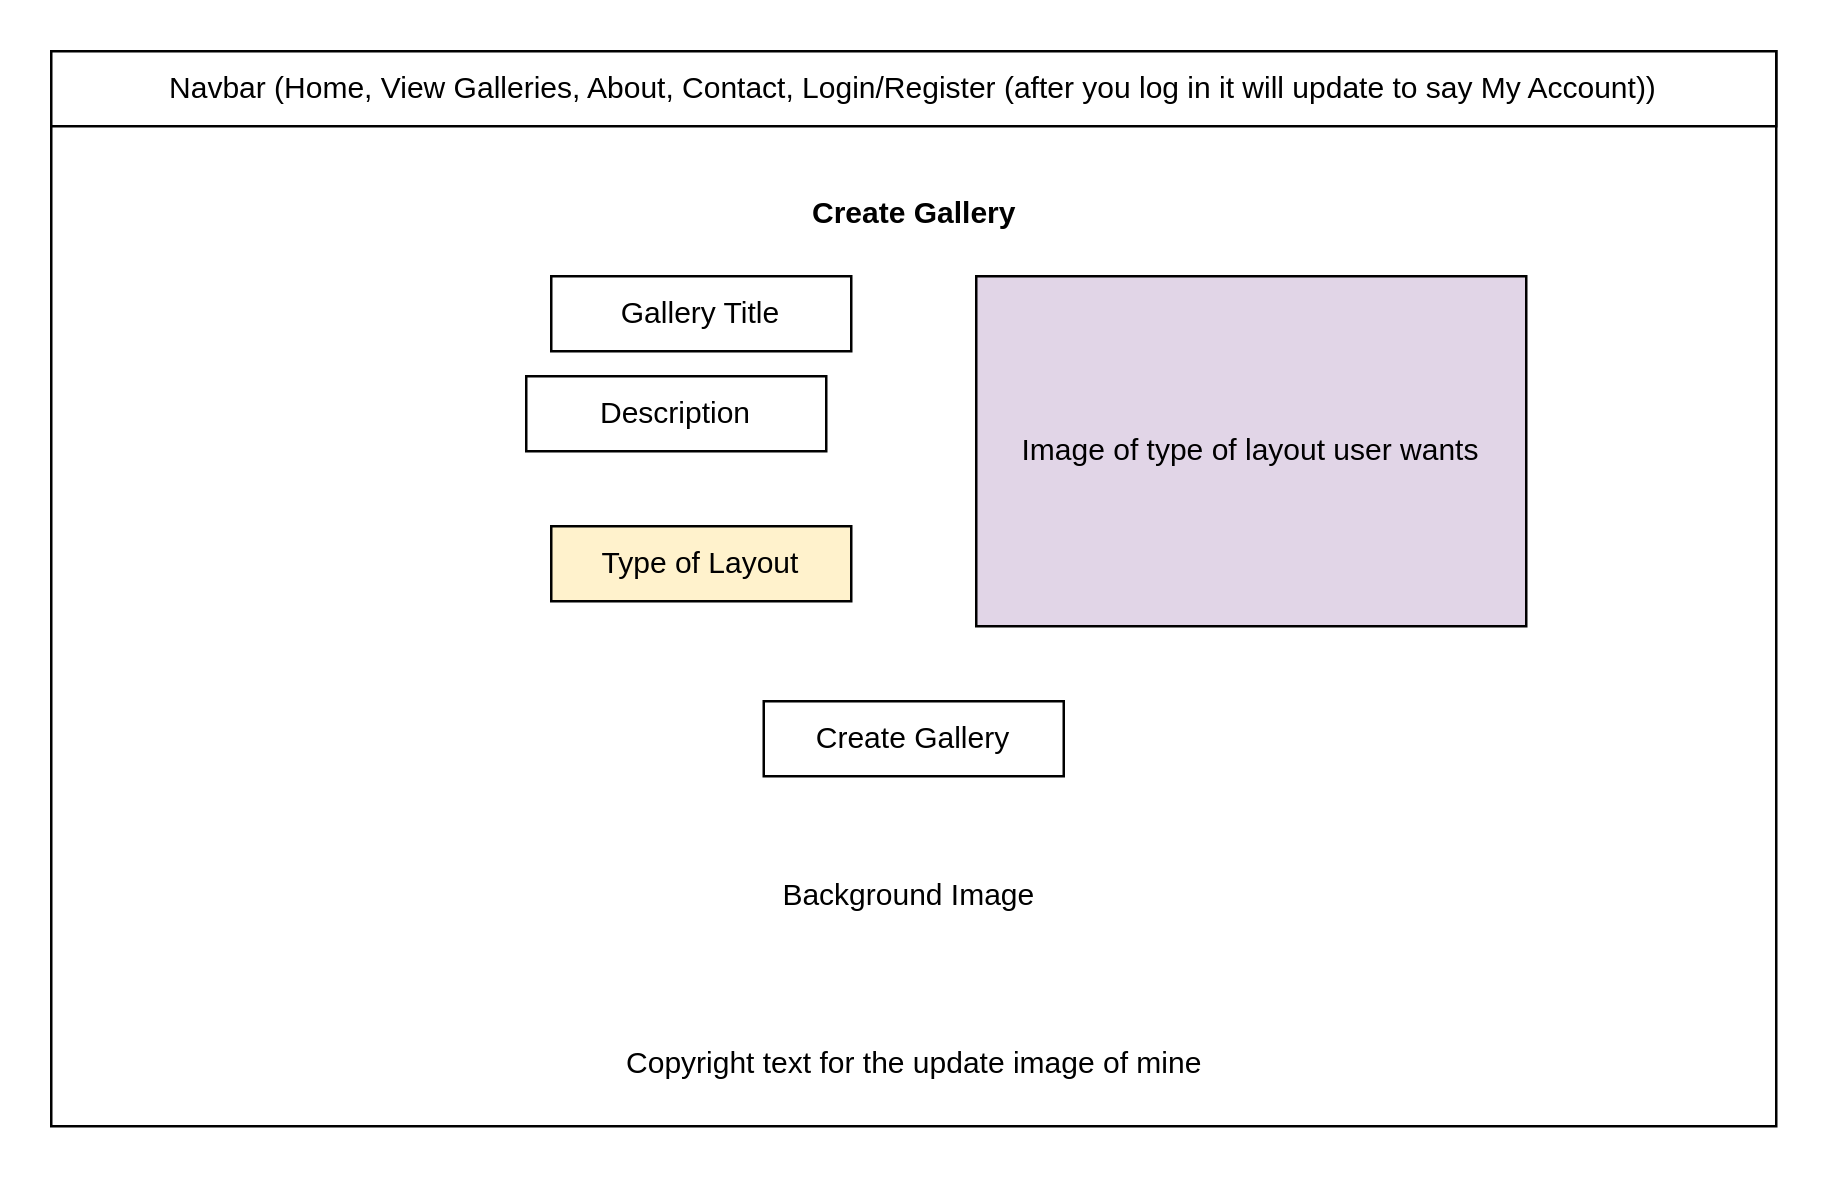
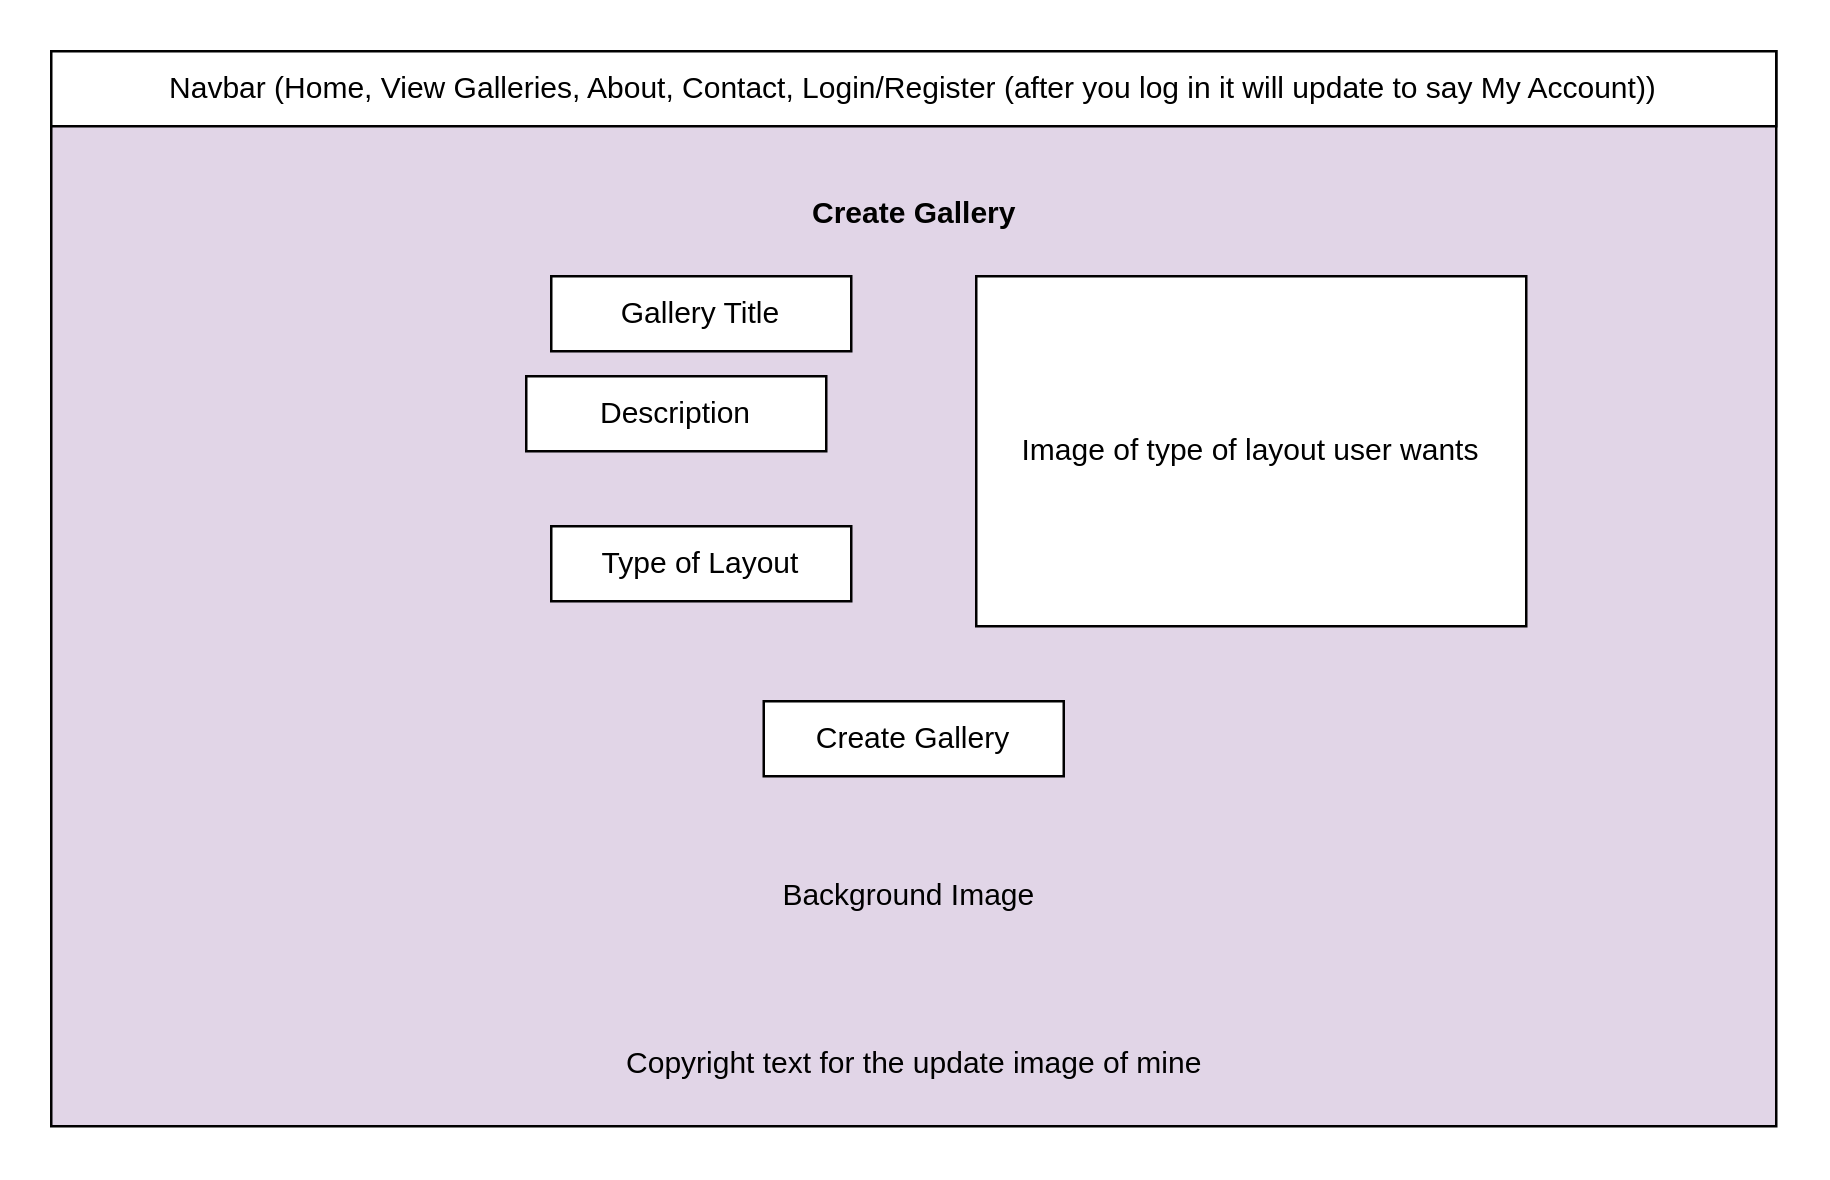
(1251, 451) -> (1251, 451)
(701, 564) -> (701, 564)
(914, 589) -> (914, 589)
